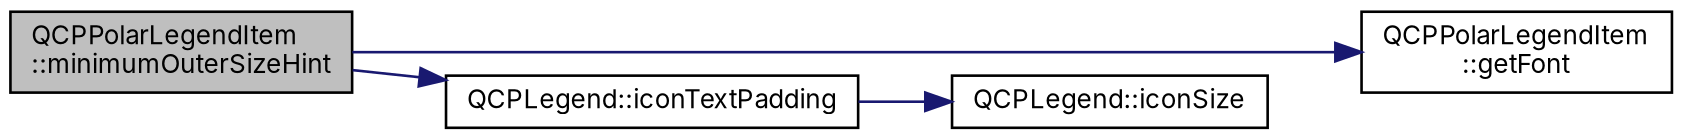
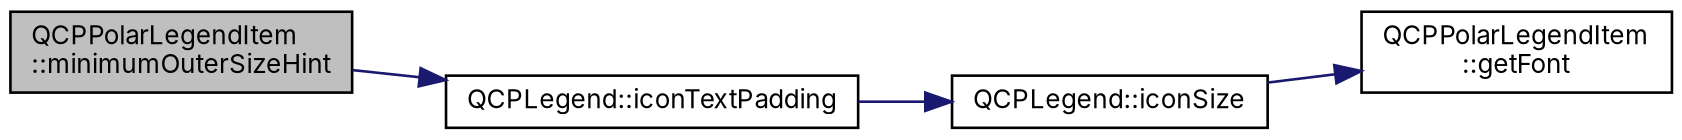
(844, 52) -> (1301, 78)
